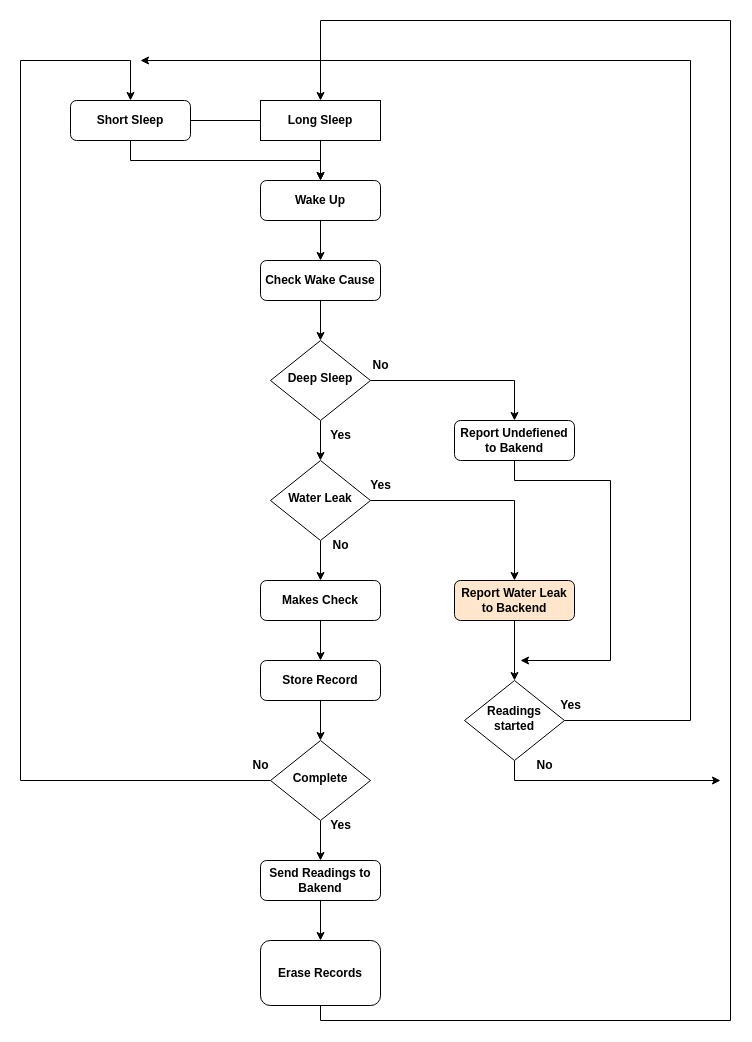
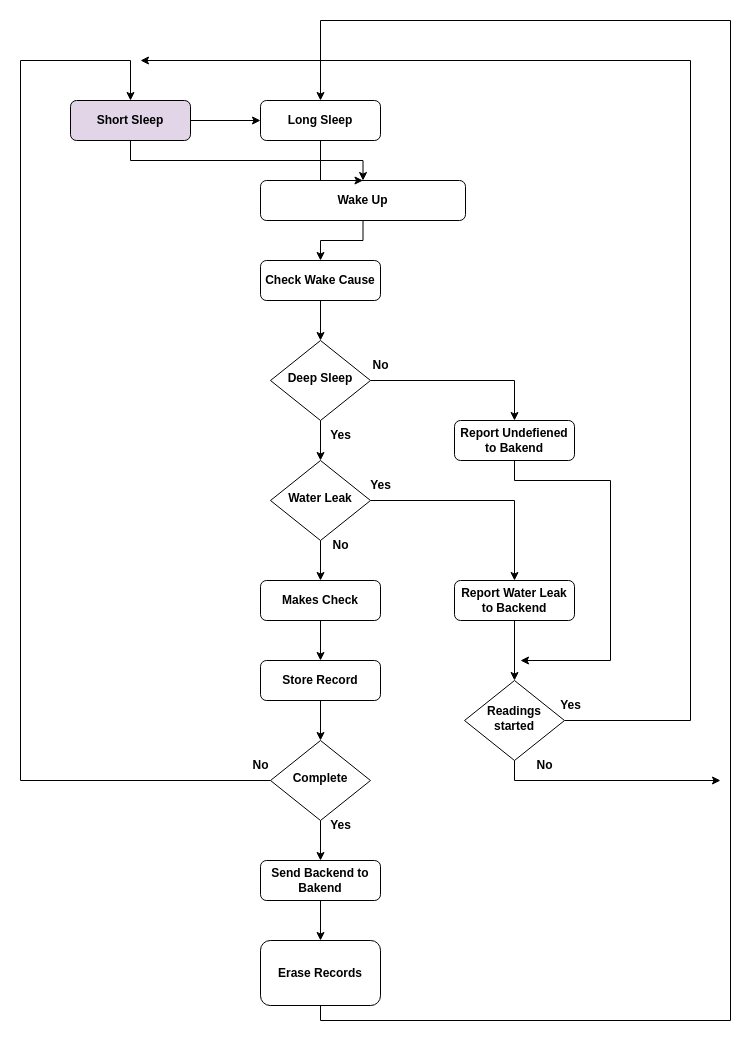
(131, 121) -> (131, 121)
(255, 121) -> (252, 121)
(321, 121) -> (321, 121)
(321, 201) -> (363, 201)
(515, 601) -> (515, 601)
(321, 881) -> (321, 881)
